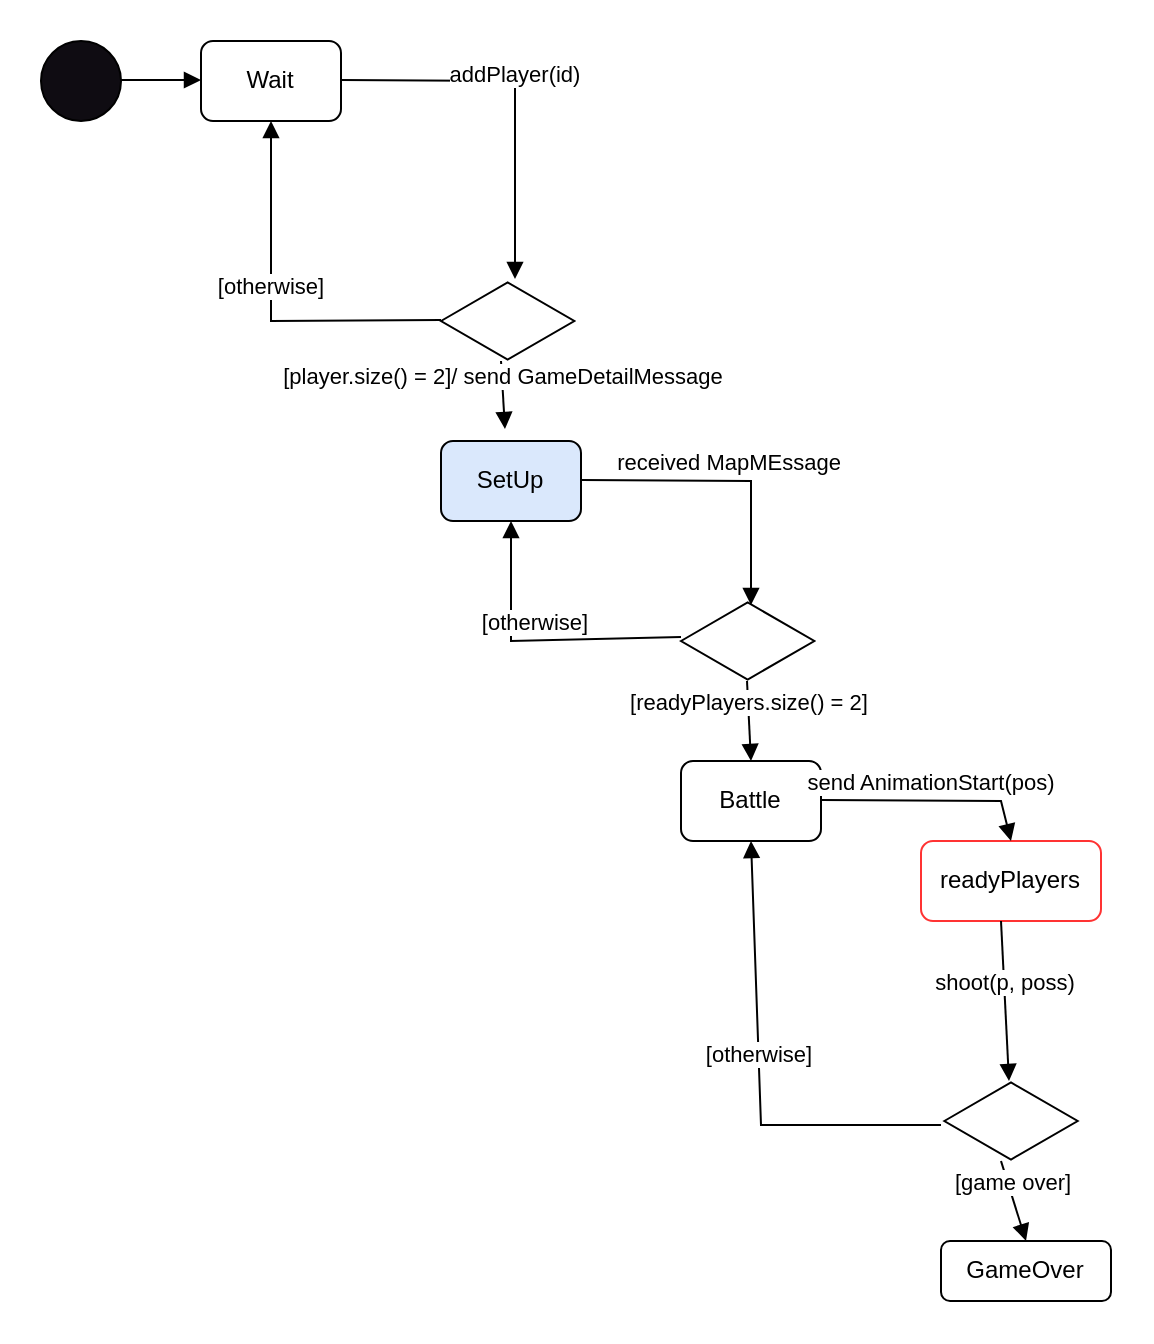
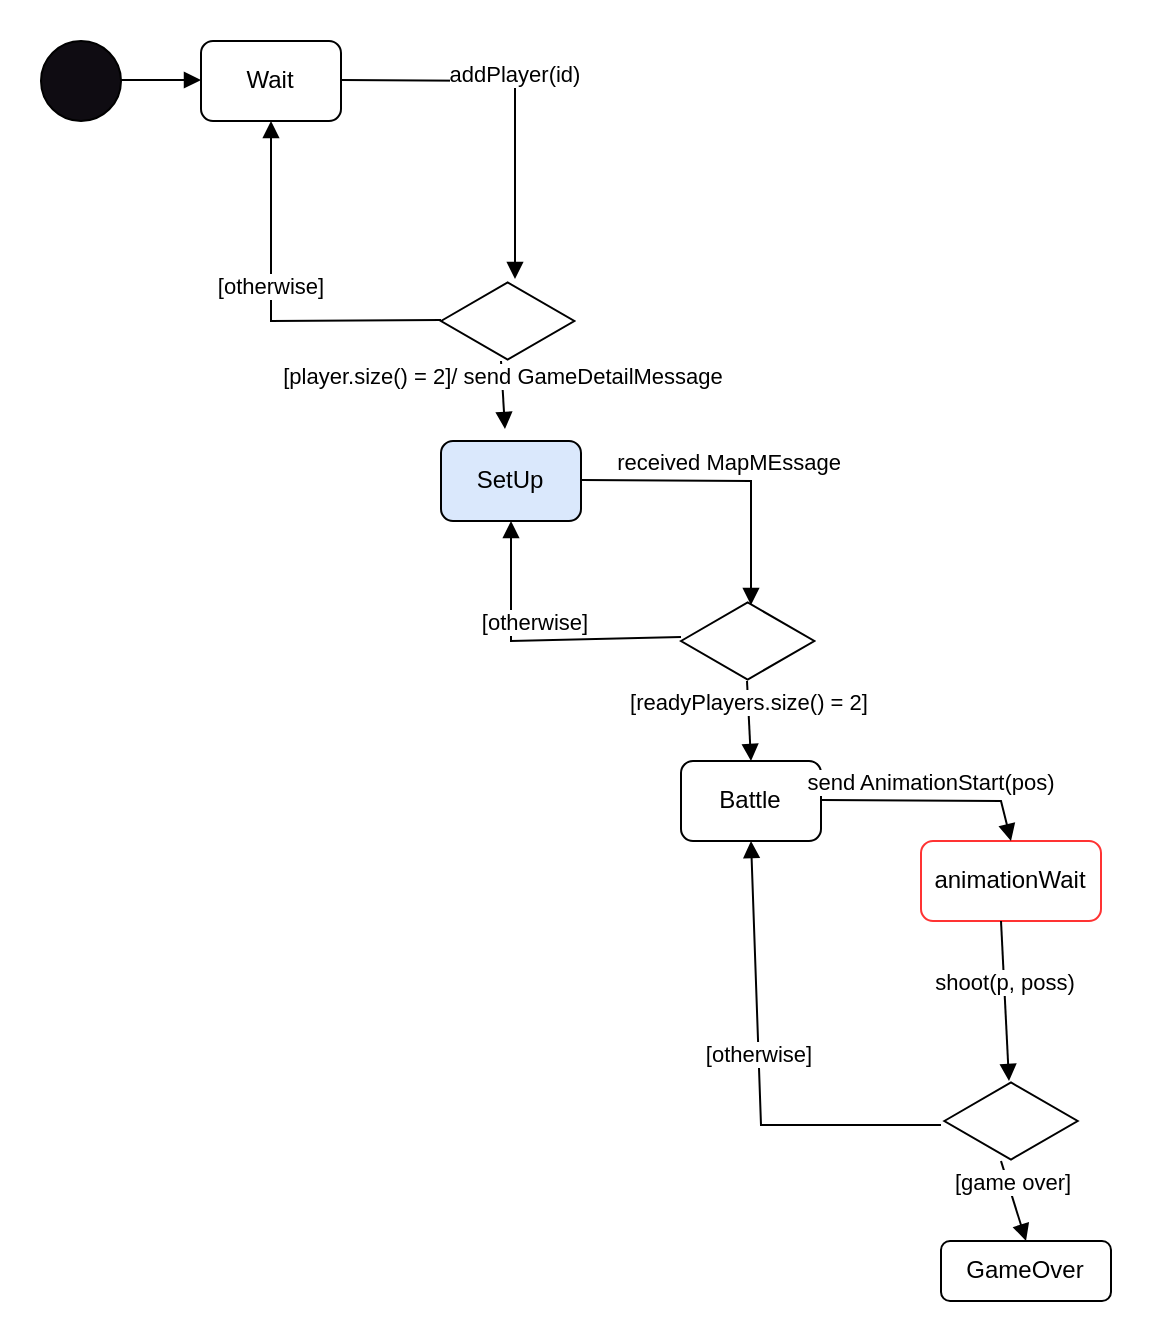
(1011, 881) -> (1011, 881)
